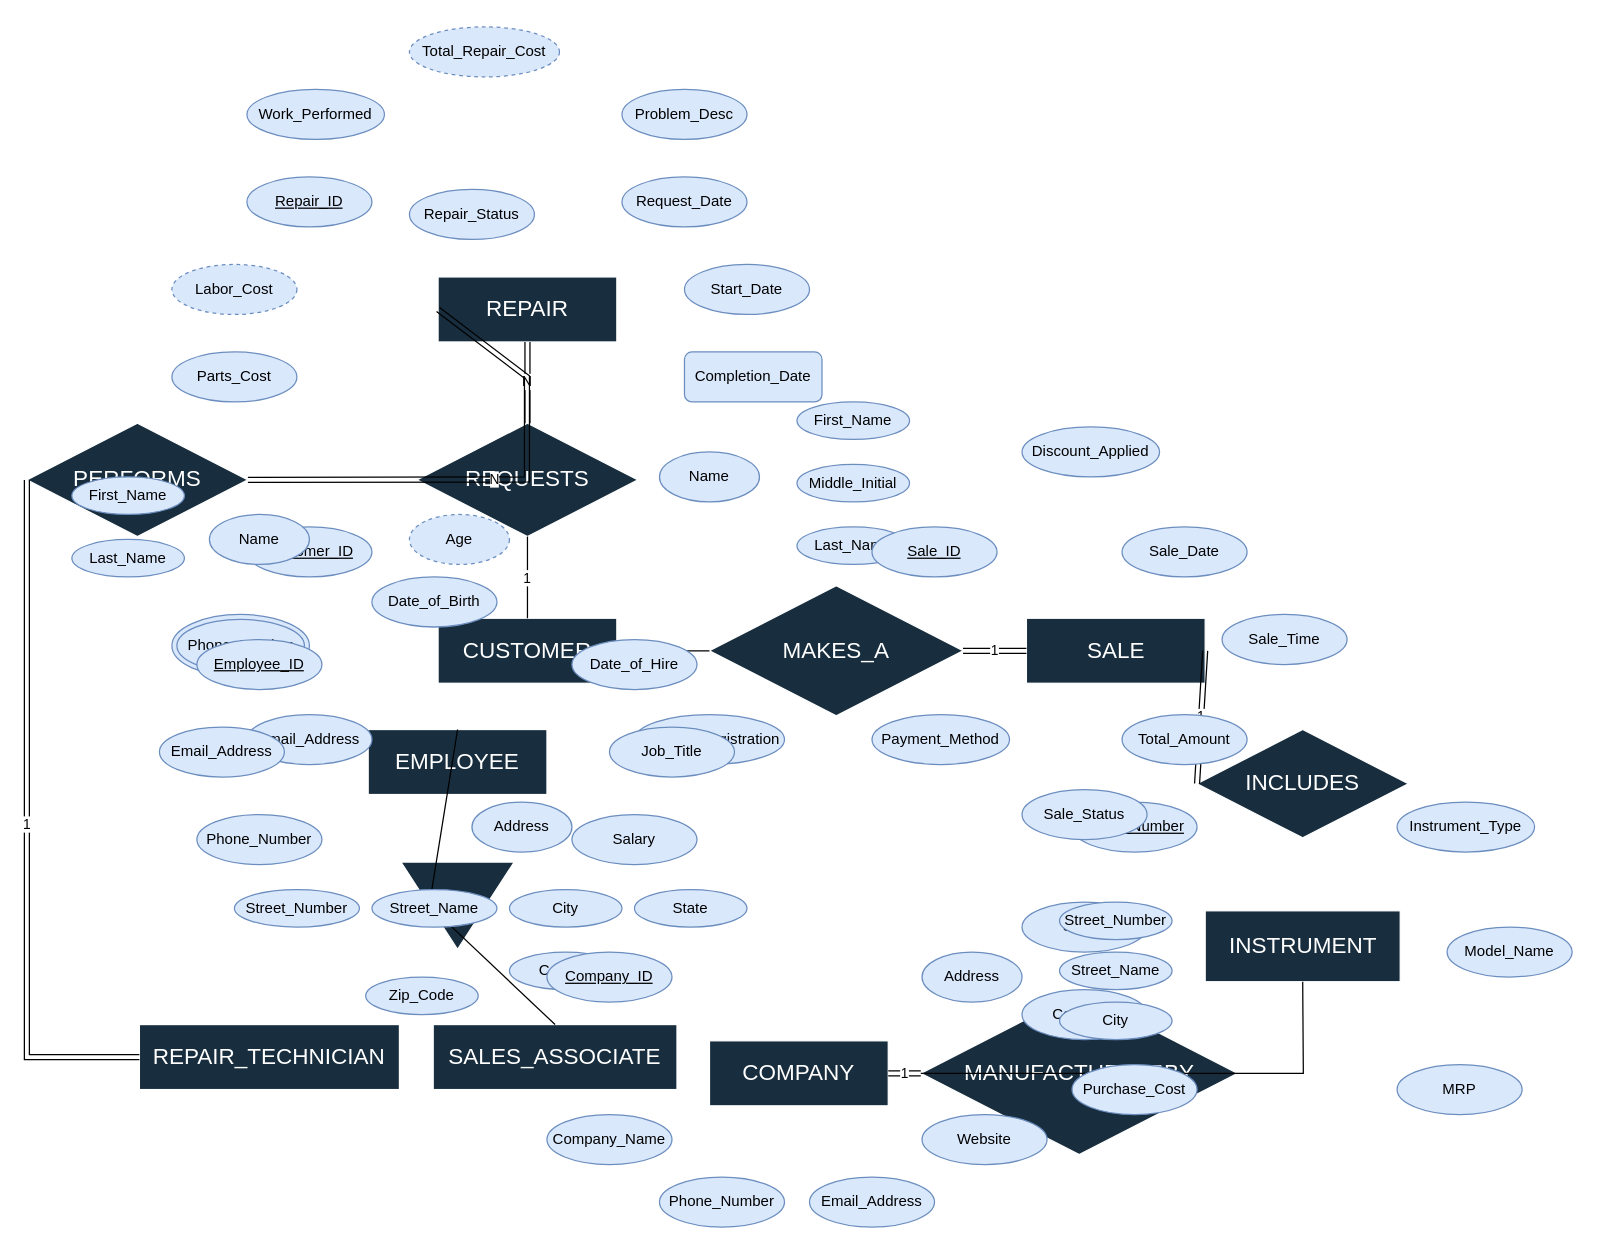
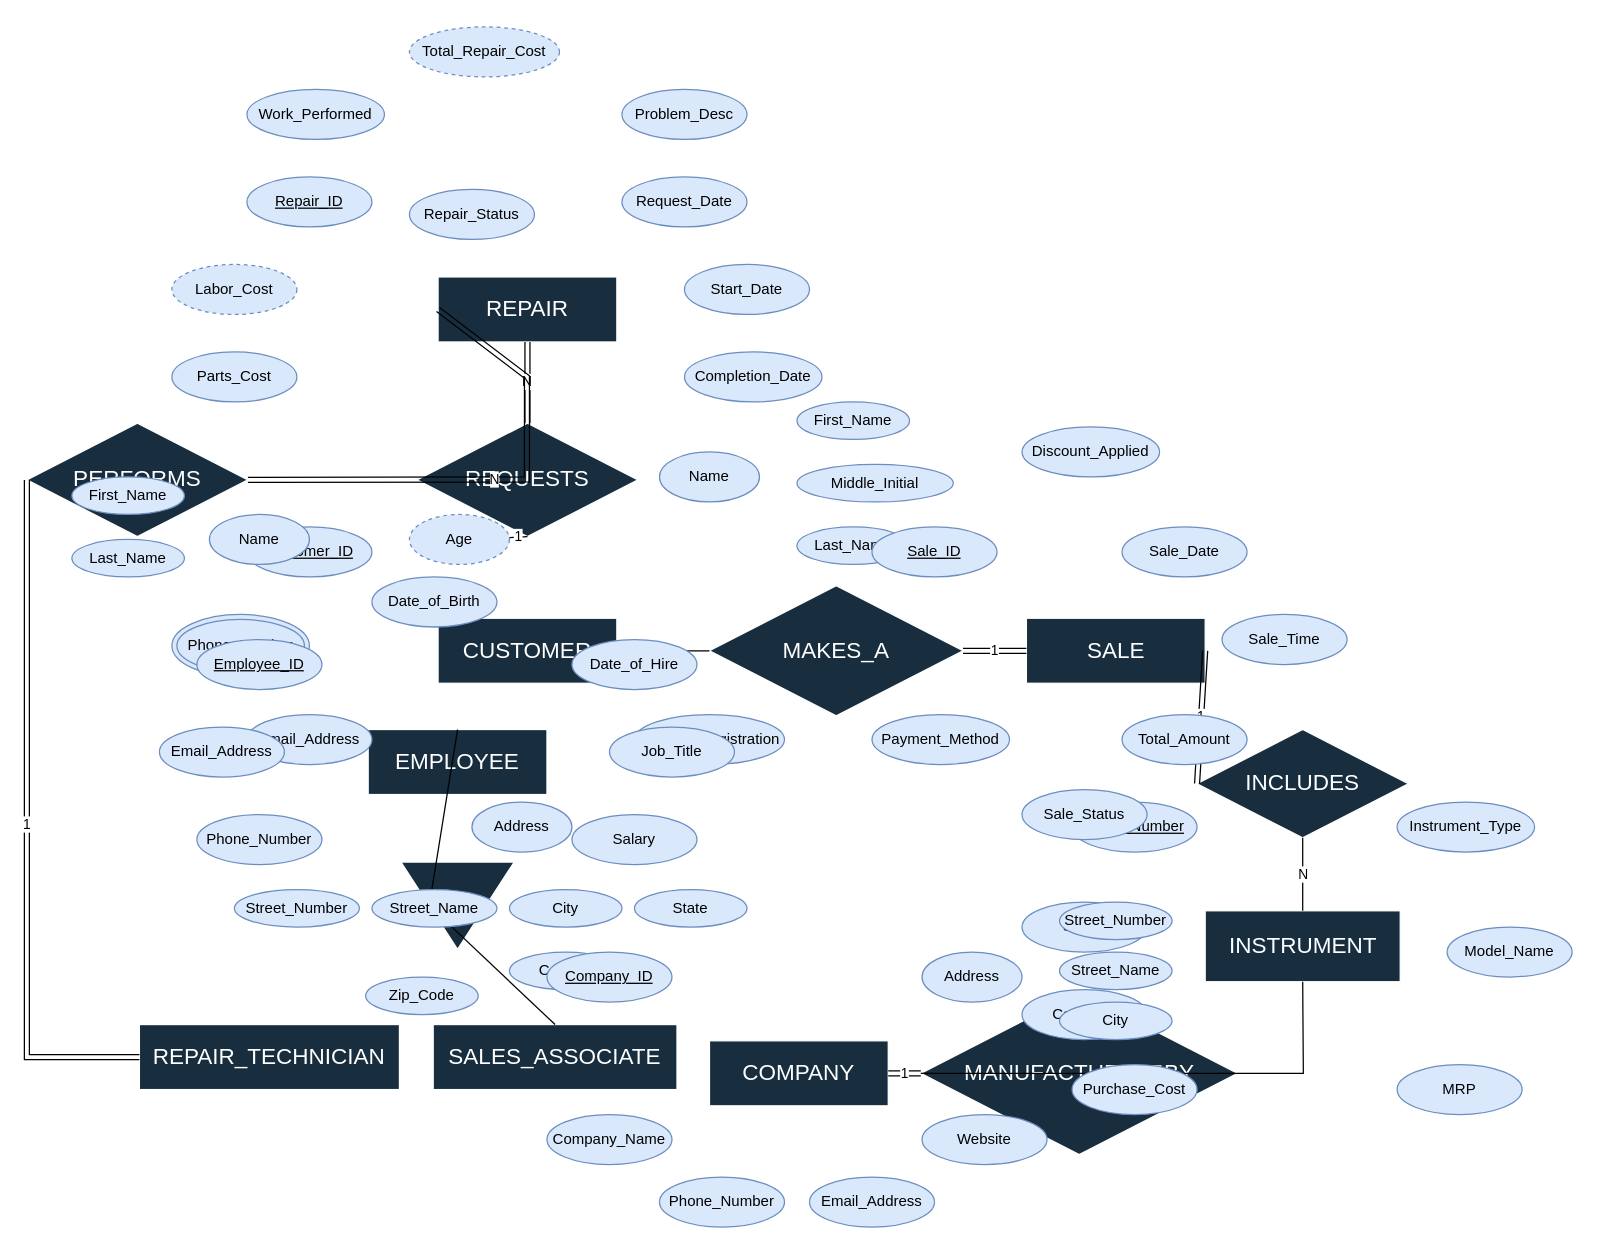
(753, 377) -> (753, 377)
(853, 483) -> (875, 483)
(527, 577) -> (518, 537)
none -> (1303, 874)
